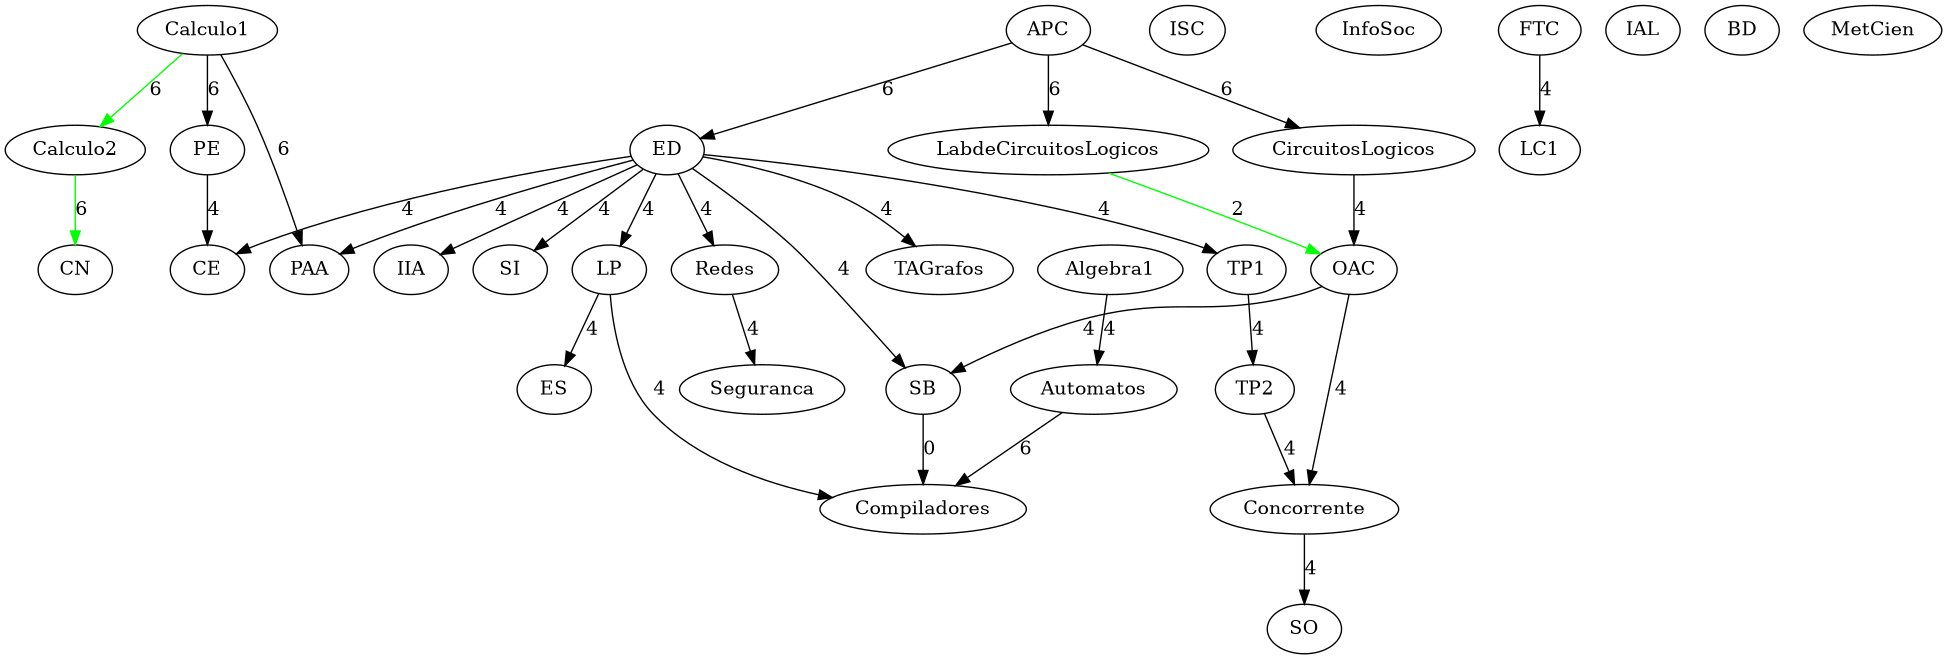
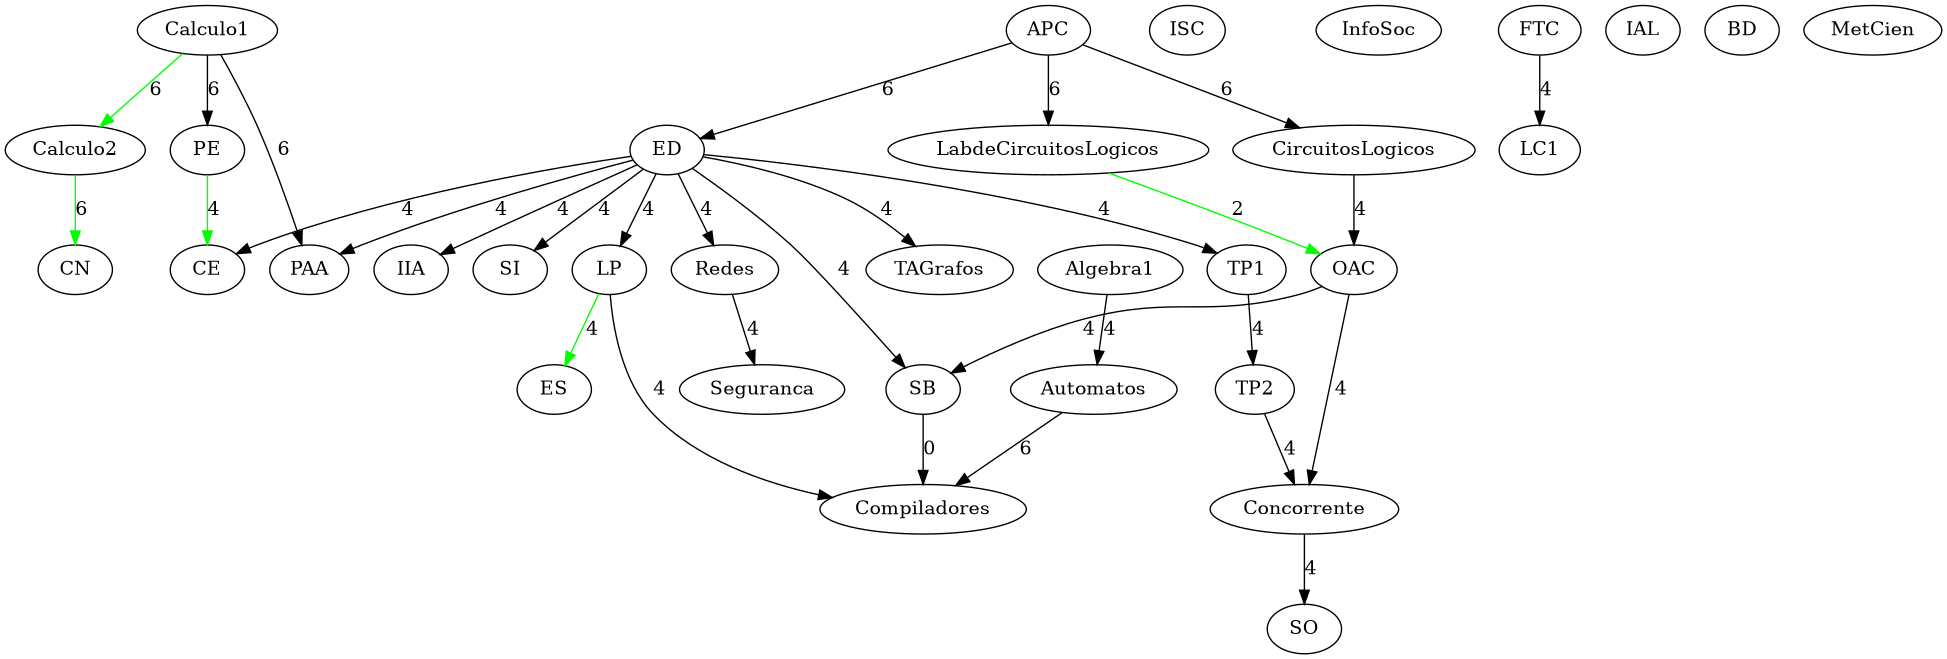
(207, 203) -> (207, 203)
(585, 323) -> (585, 323)
